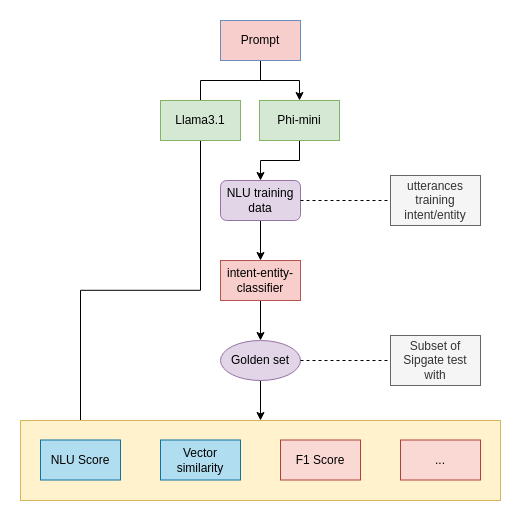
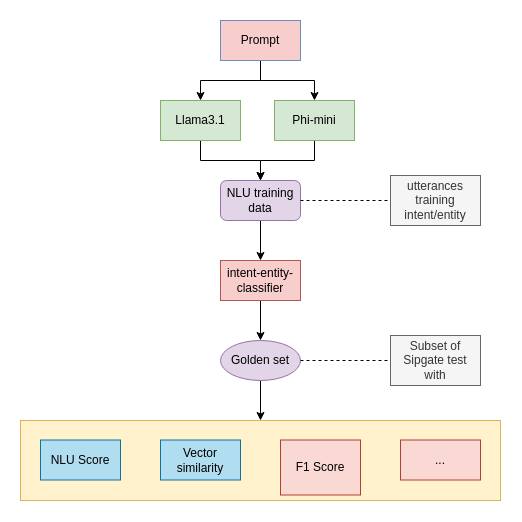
(201, 95) -> (201, 92)
(300, 121) -> (315, 121)
(142, 290) -> (228, 161)
(321, 460) -> (321, 468)
